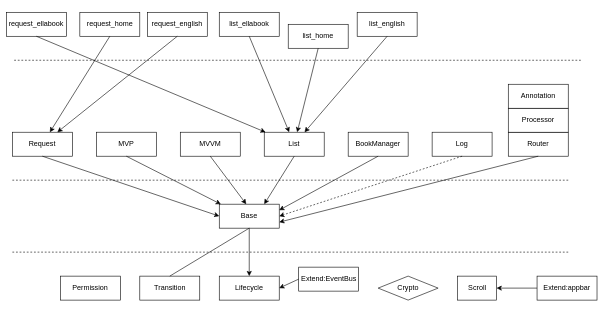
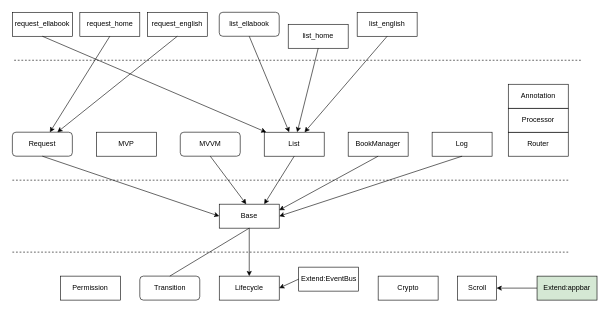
(36, 24) -> (42, 24)
(249, 24) -> (249, 24)
(42, 144) -> (42, 144)
(210, 144) -> (210, 144)
(150, 169) -> none
(334, 198) -> (334, 198)
(362, 201) -> none
(170, 288) -> (170, 288)
(408, 288) -> (408, 288)
(567, 288) -> (567, 288)
